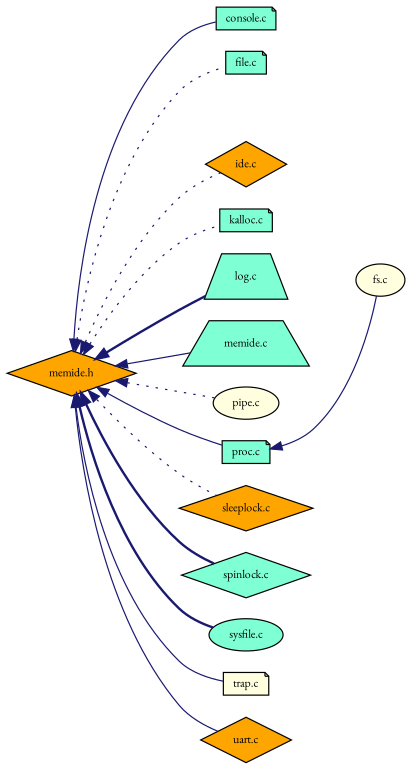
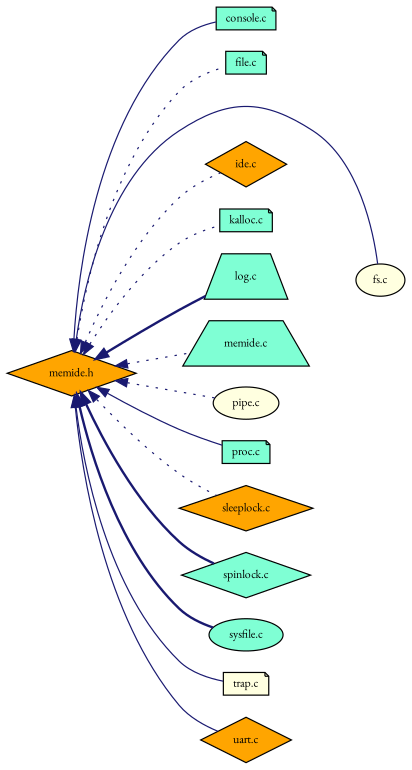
(159, 358) -> (159, 358)
(347, 384) -> (204, 117)
